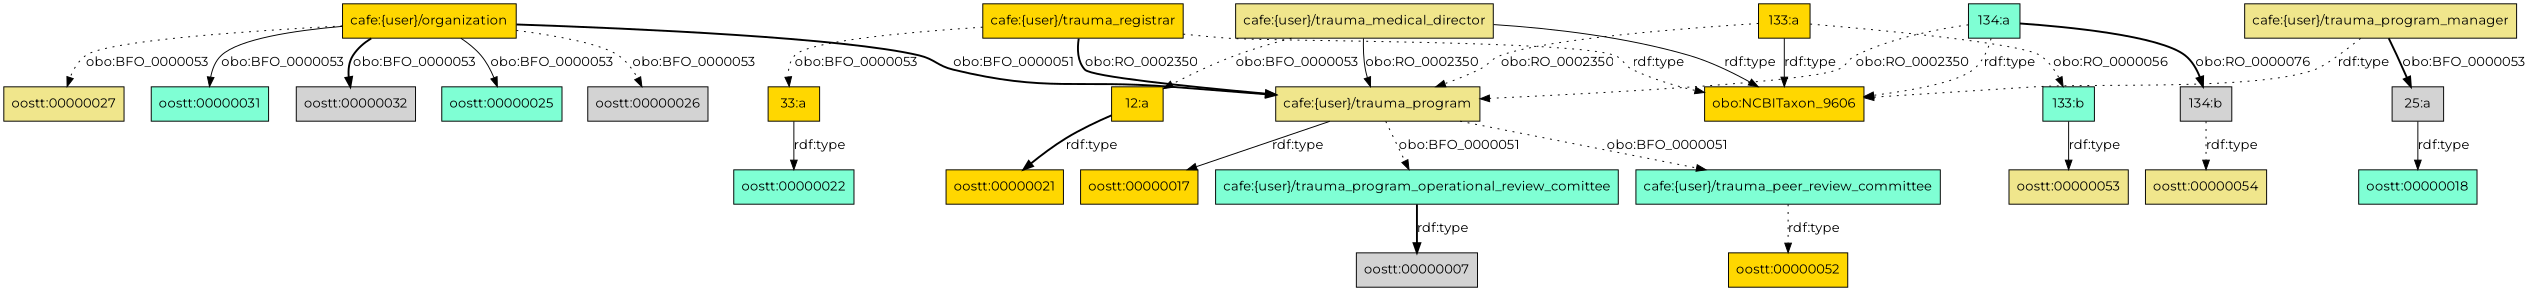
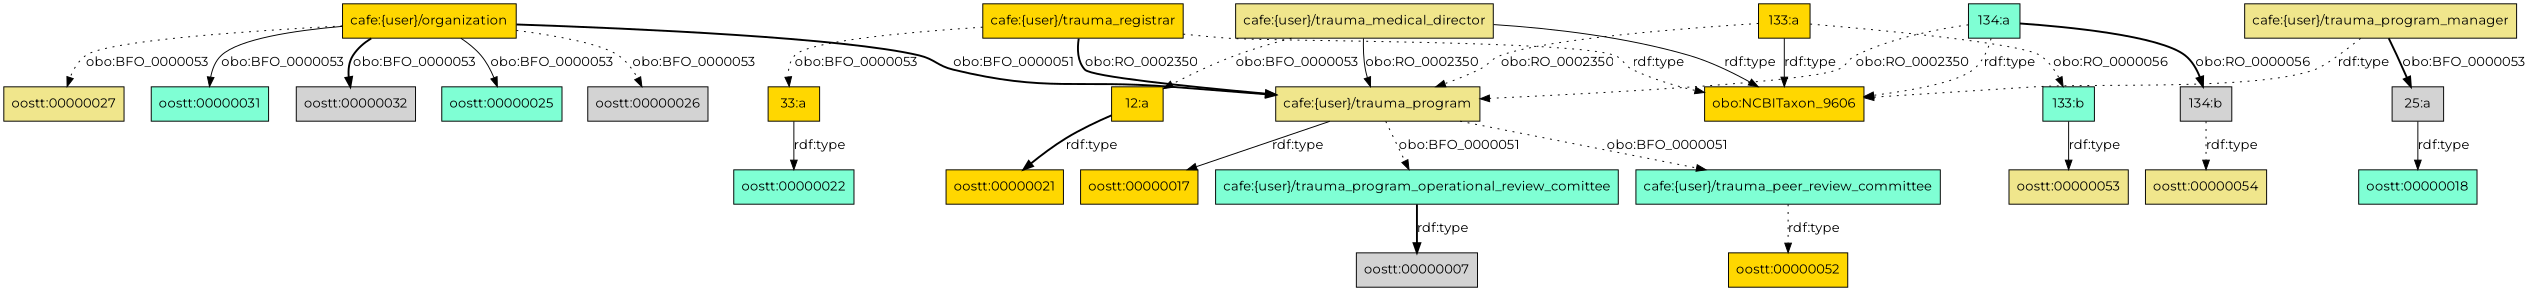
(2253, 62) -> (2253, 62)
